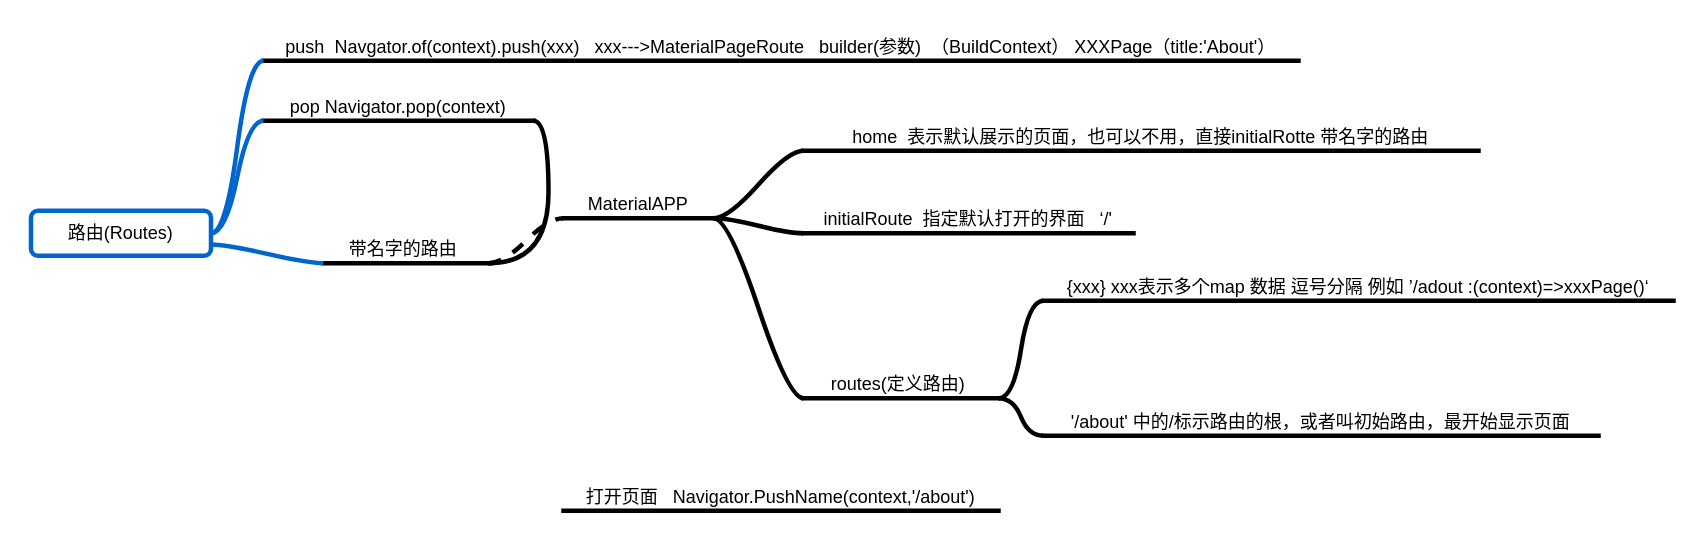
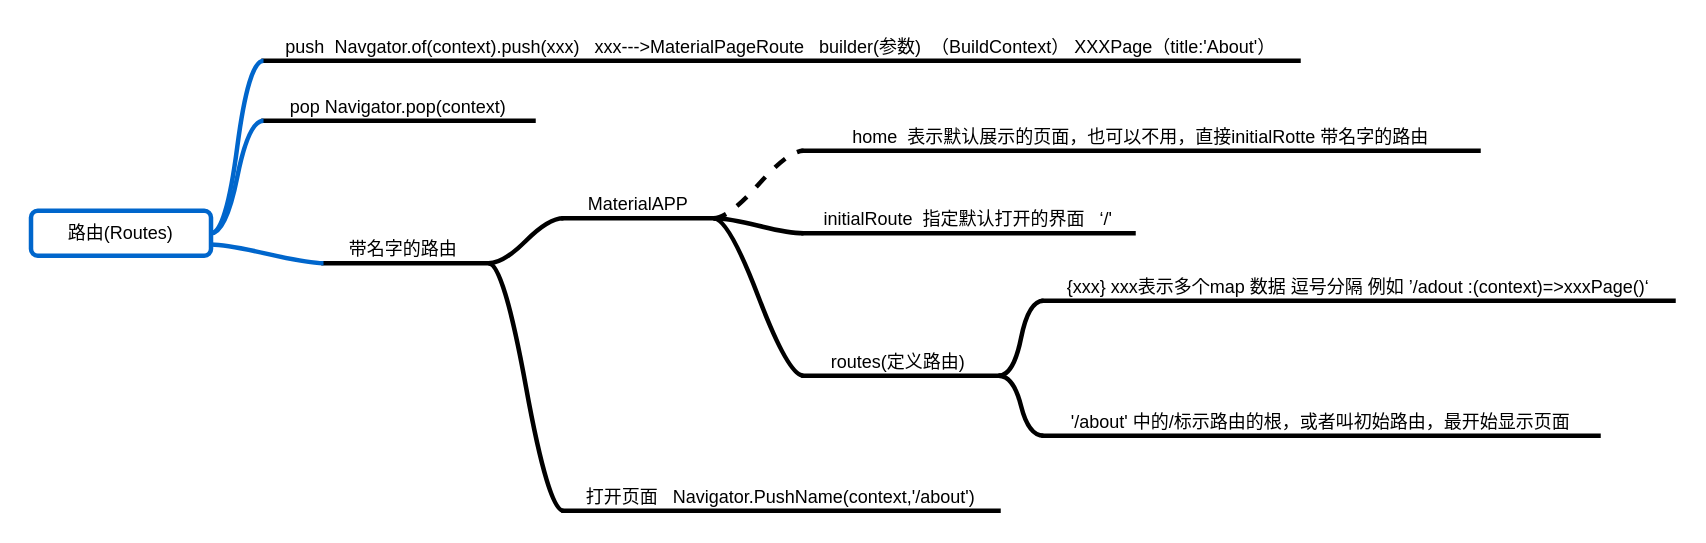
(548, 170) -> (526, 388)
(751, 193) -> (751, 193)
(537, 231) -> (537, 231)
(901, 383) -> (901, 361)
